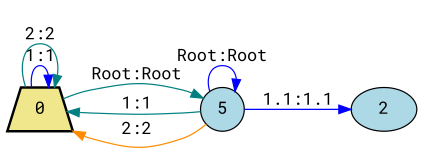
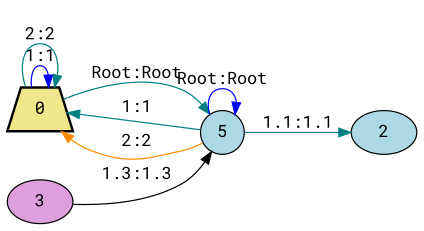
(292, 109) -> (292, 132)
none -> (40, 202)
